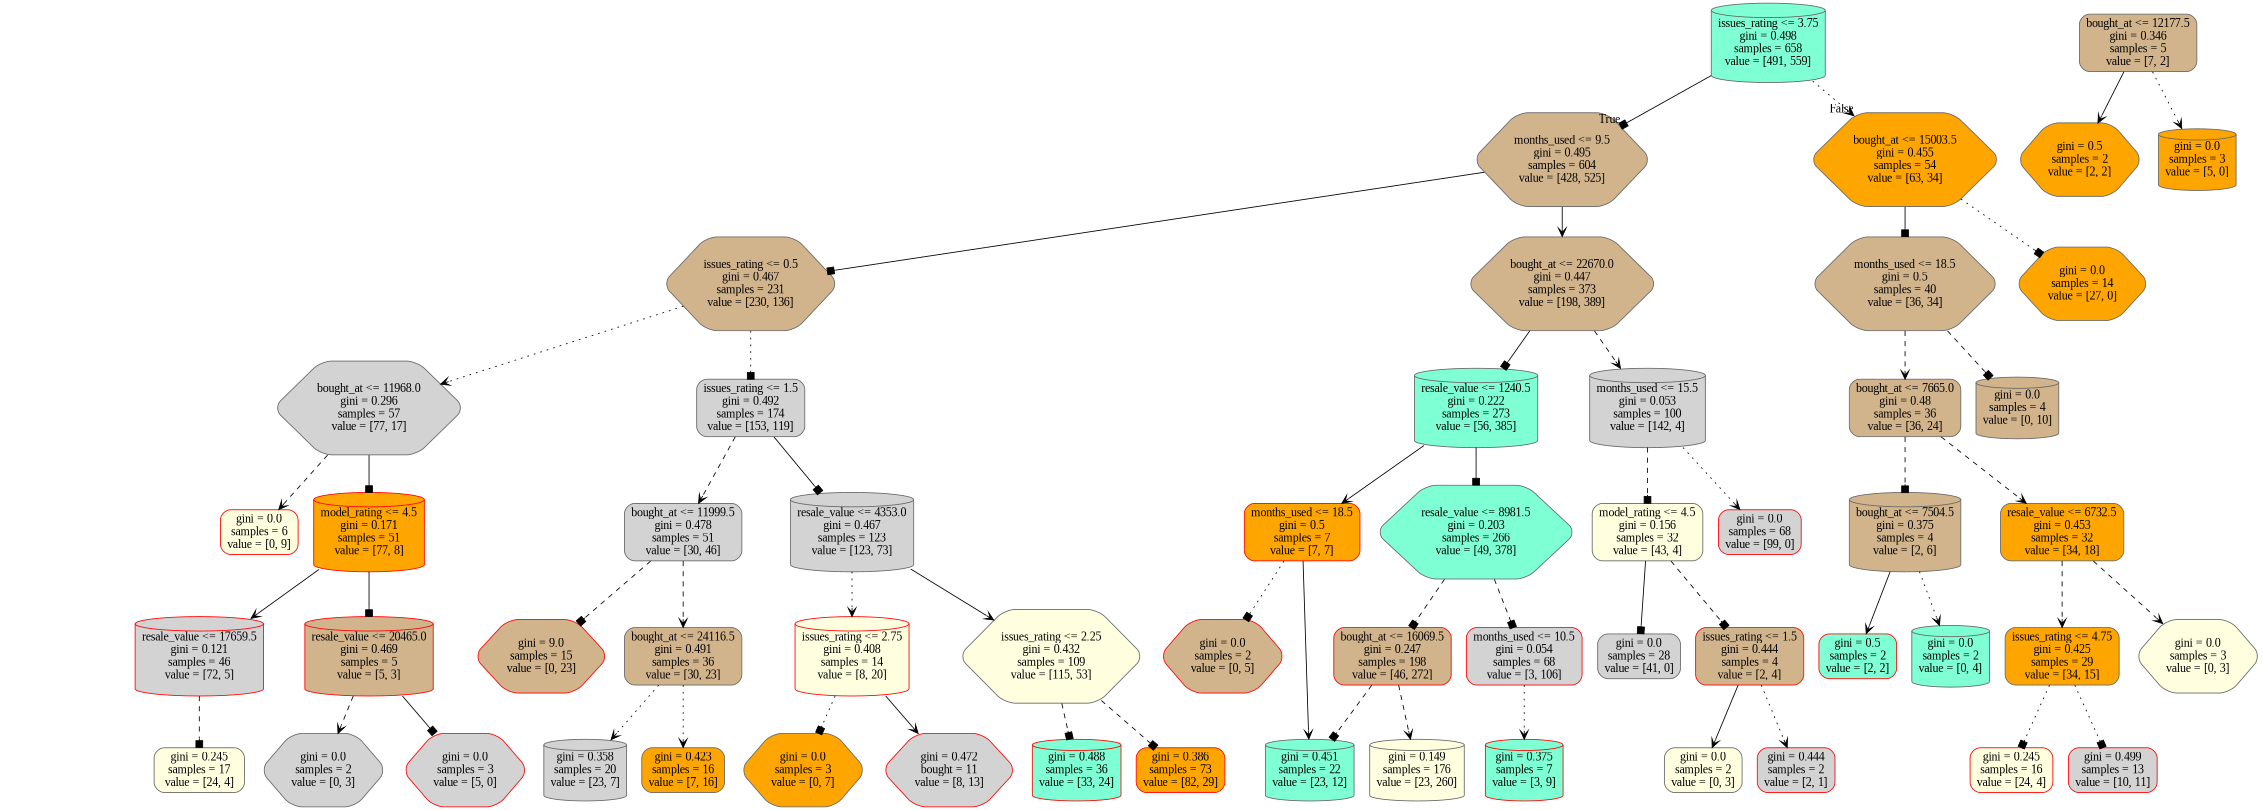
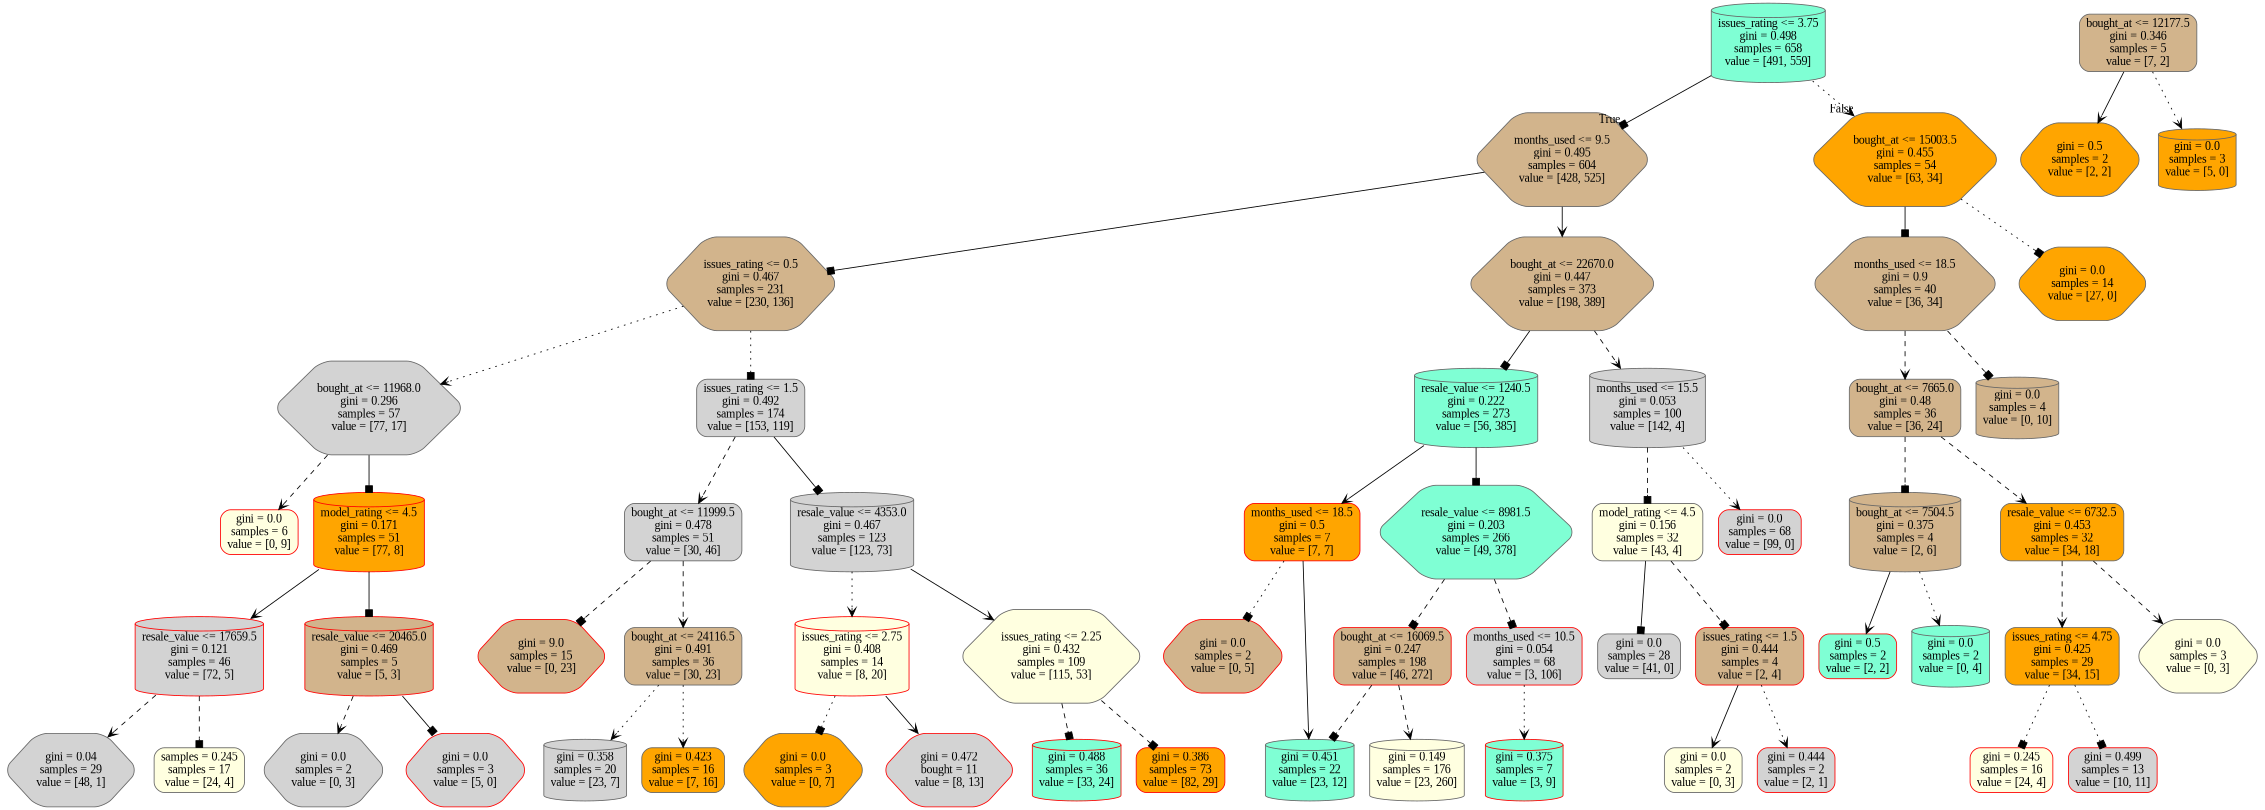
(1905, 284) -> (1905, 284)
none -> (71, 770)
(199, 770) -> (199, 770)
